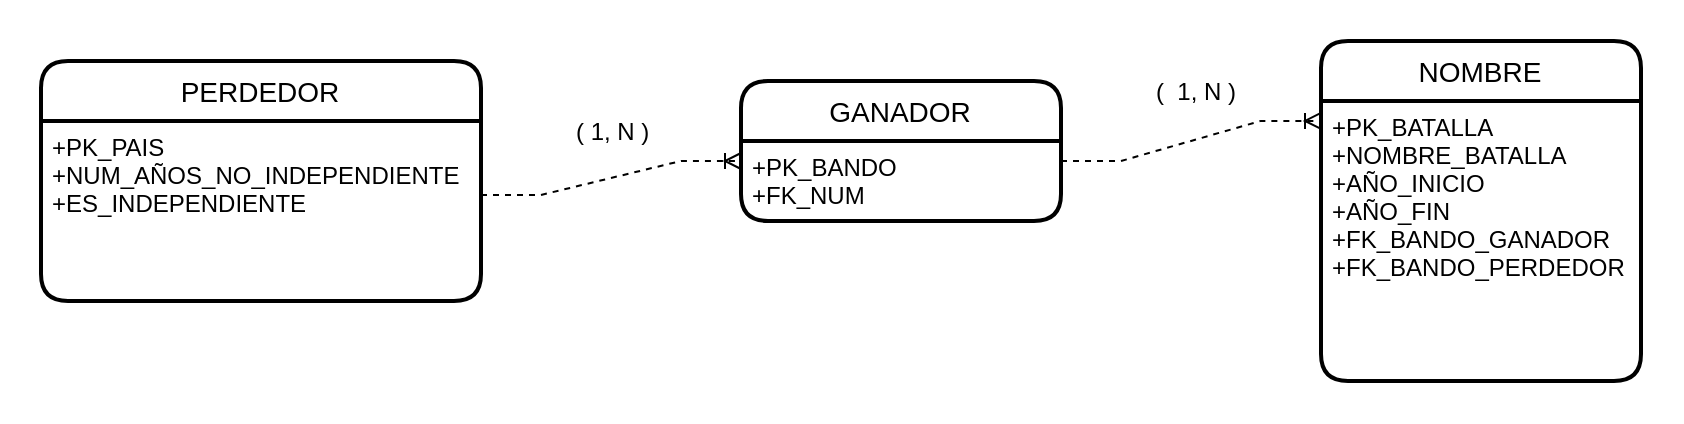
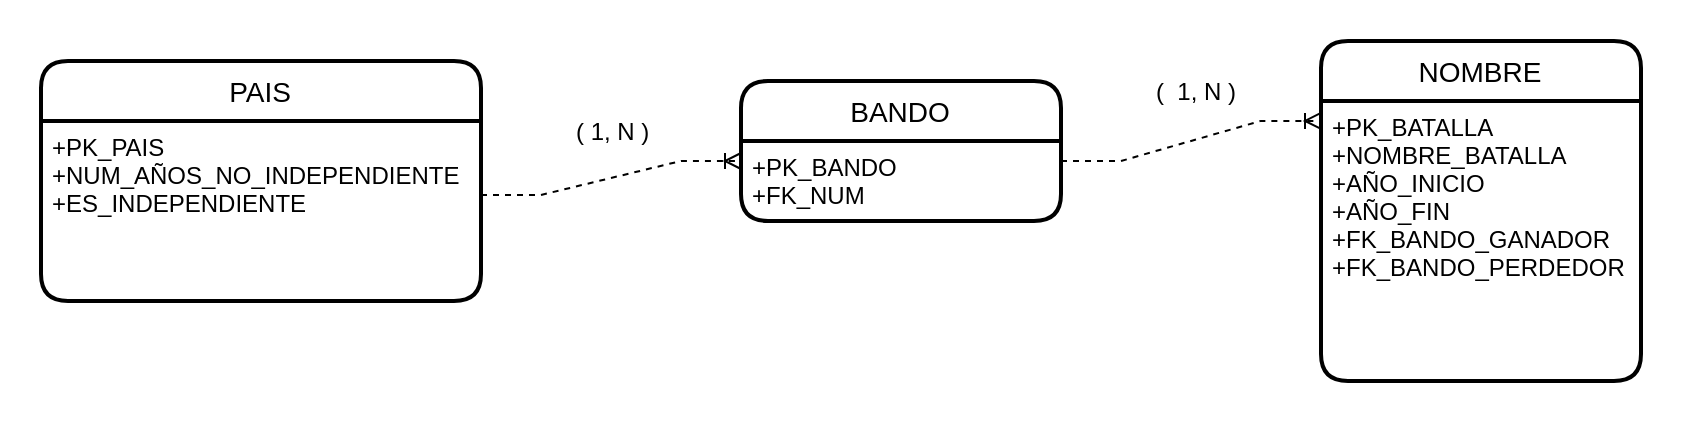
(260, 93) -> (260, 93)
(900, 113) -> (900, 113)
